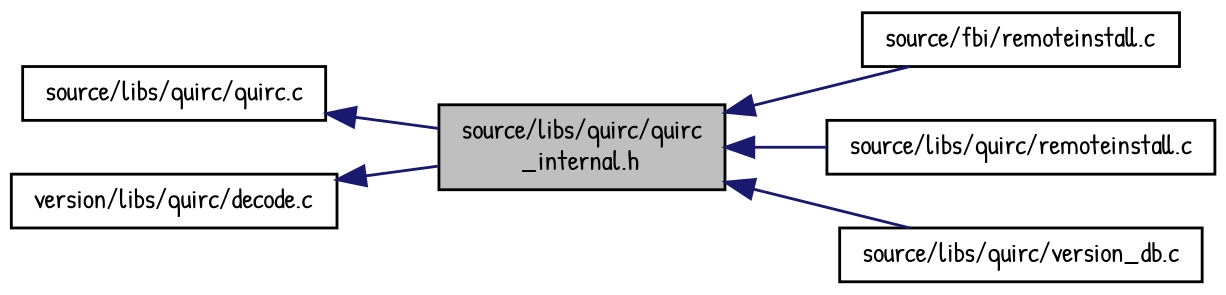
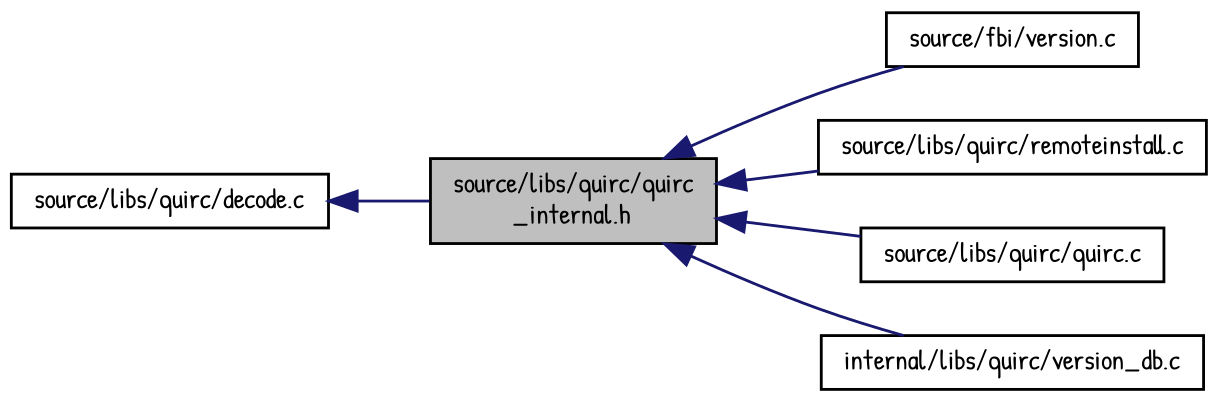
(1021, 40) -> (1012, 40)
(397, 123) -> (803, 229)
(174, 201) -> (170, 201)
(1021, 255) -> (1012, 362)
